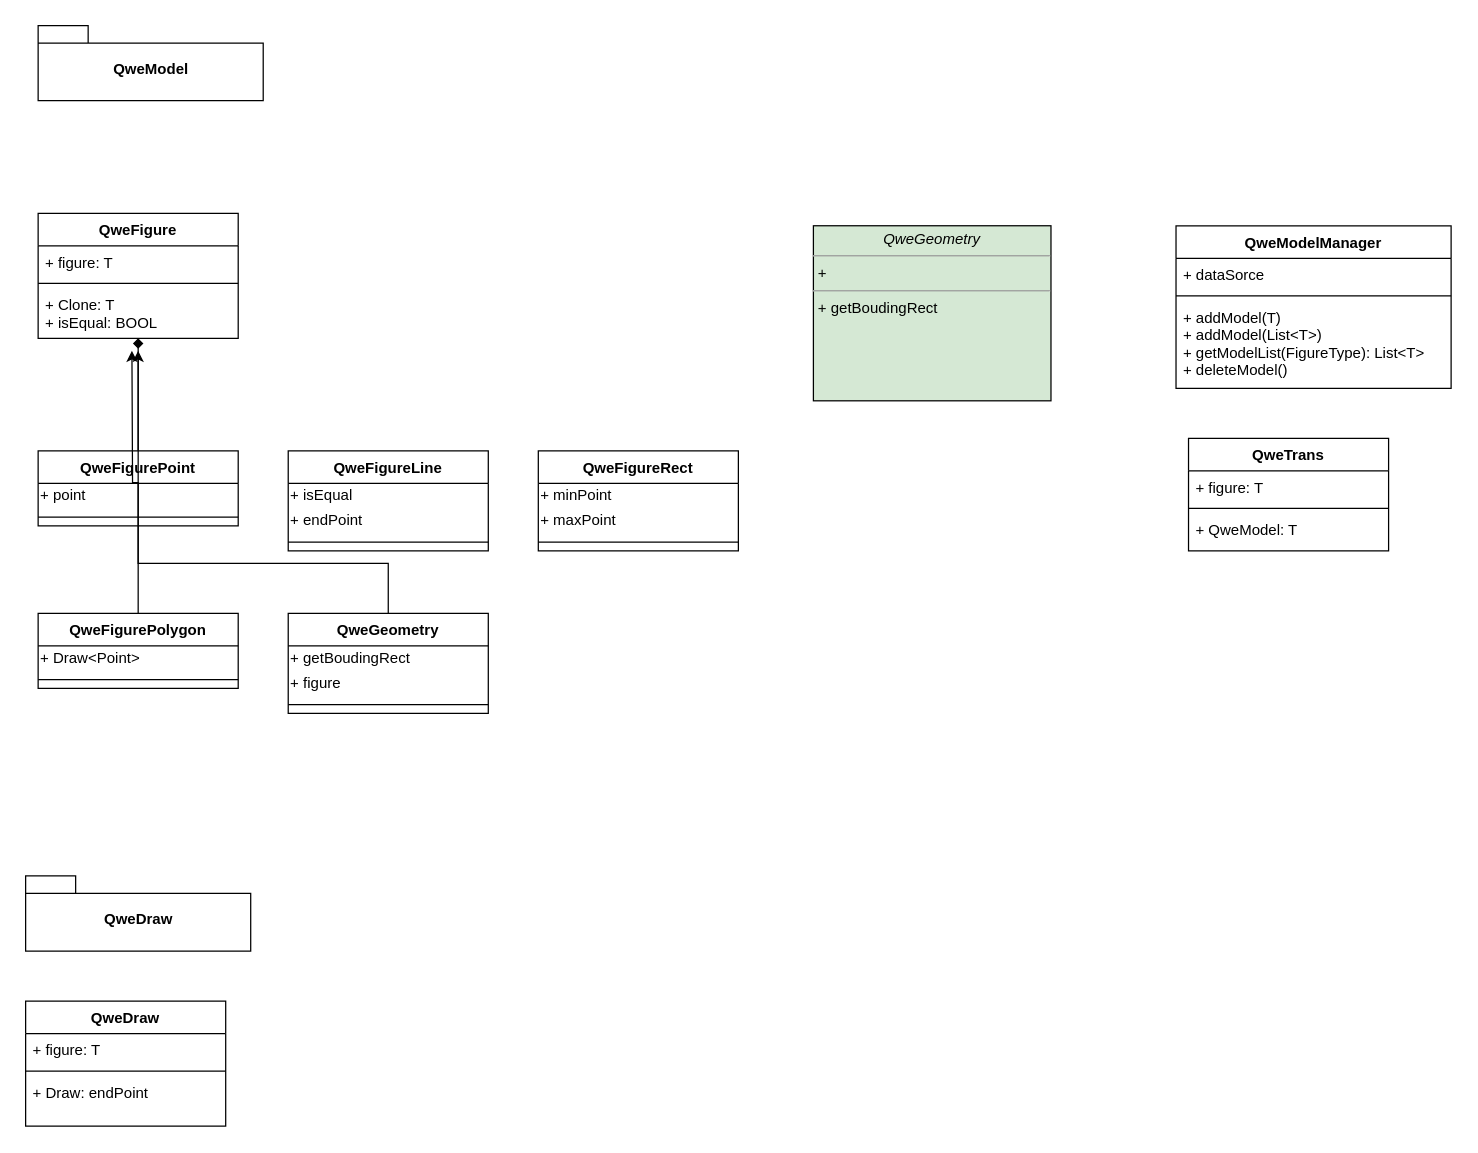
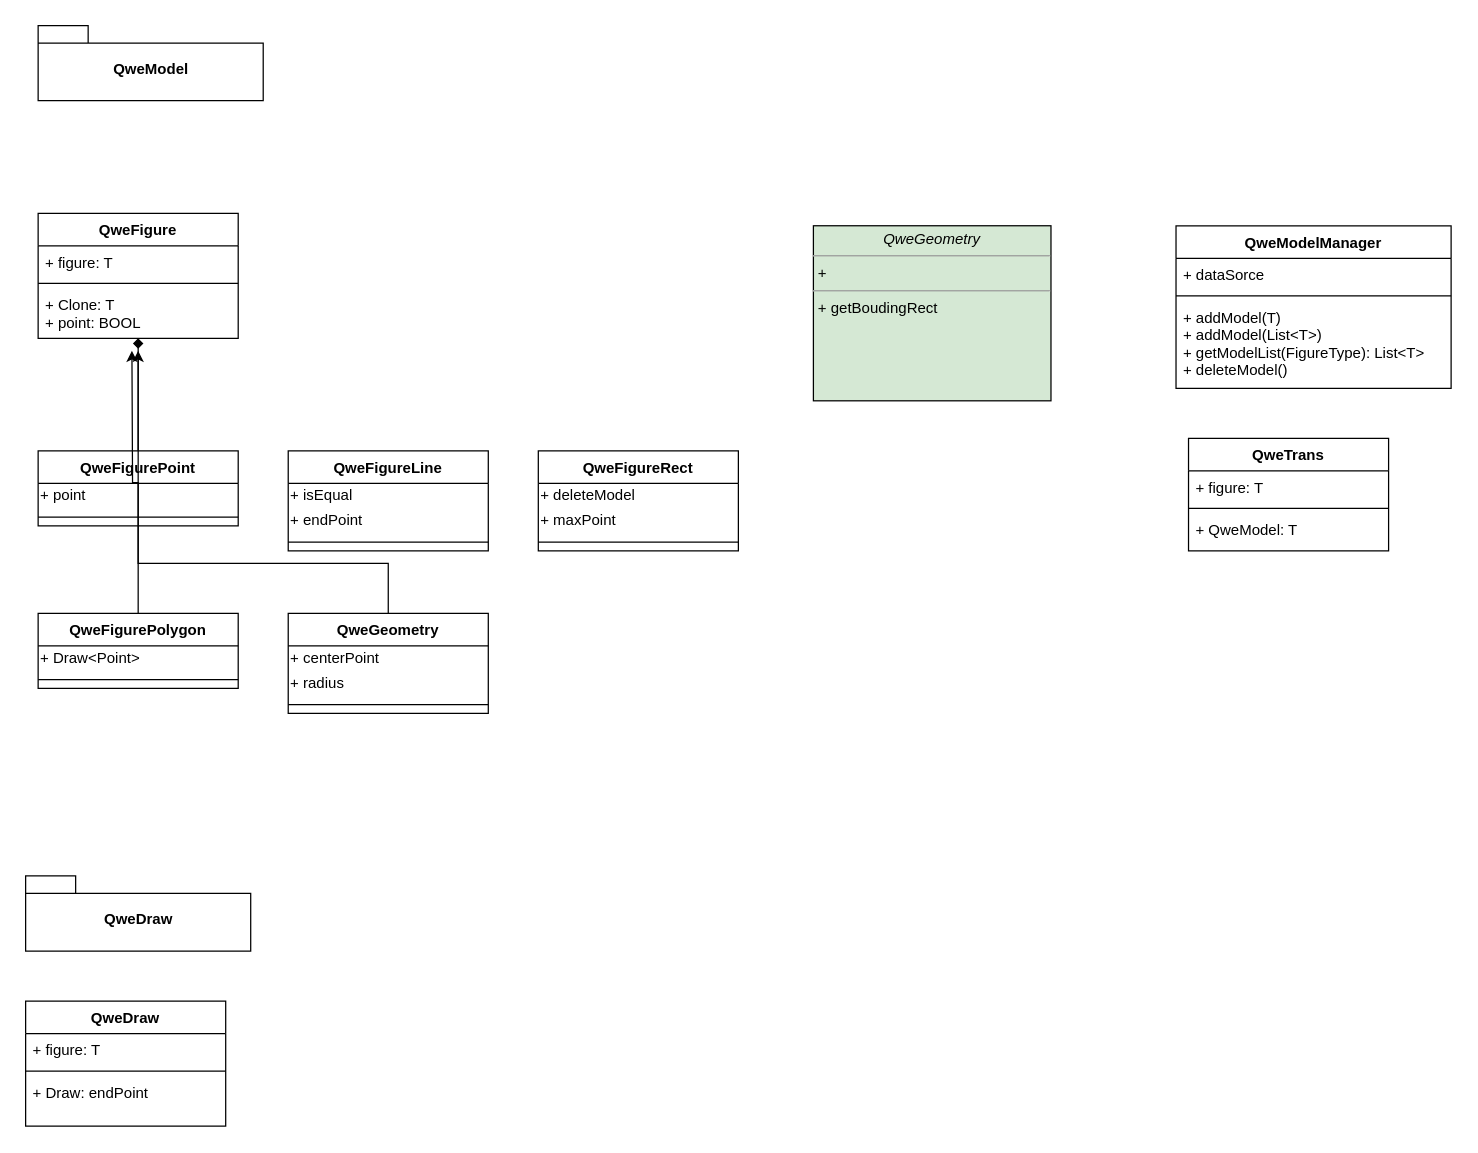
(79, 305) -> (79, 305)
(577, 496) -> (589, 496)
(354, 658) -> (341, 658)
(320, 683) -> (320, 683)
